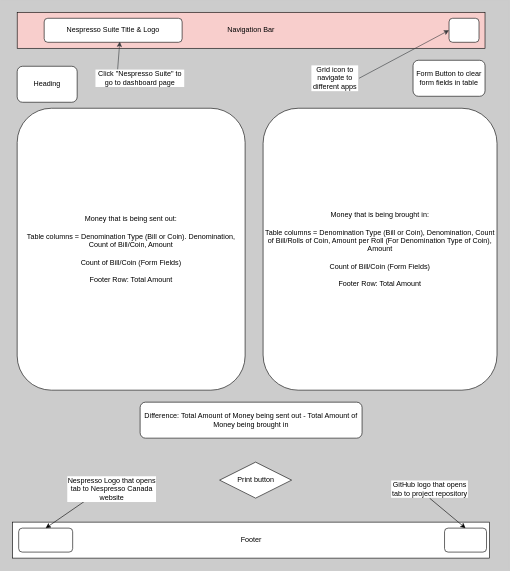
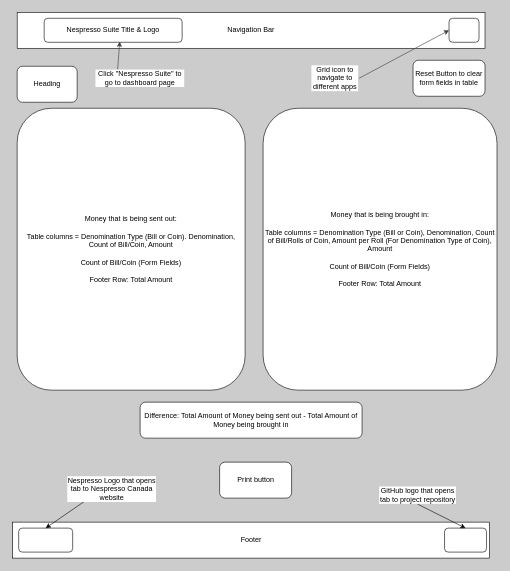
(251, 30) -> (251, 30)
(449, 78) -> (449, 78)
(256, 480) -> (256, 480)
(430, 489) -> (418, 495)
